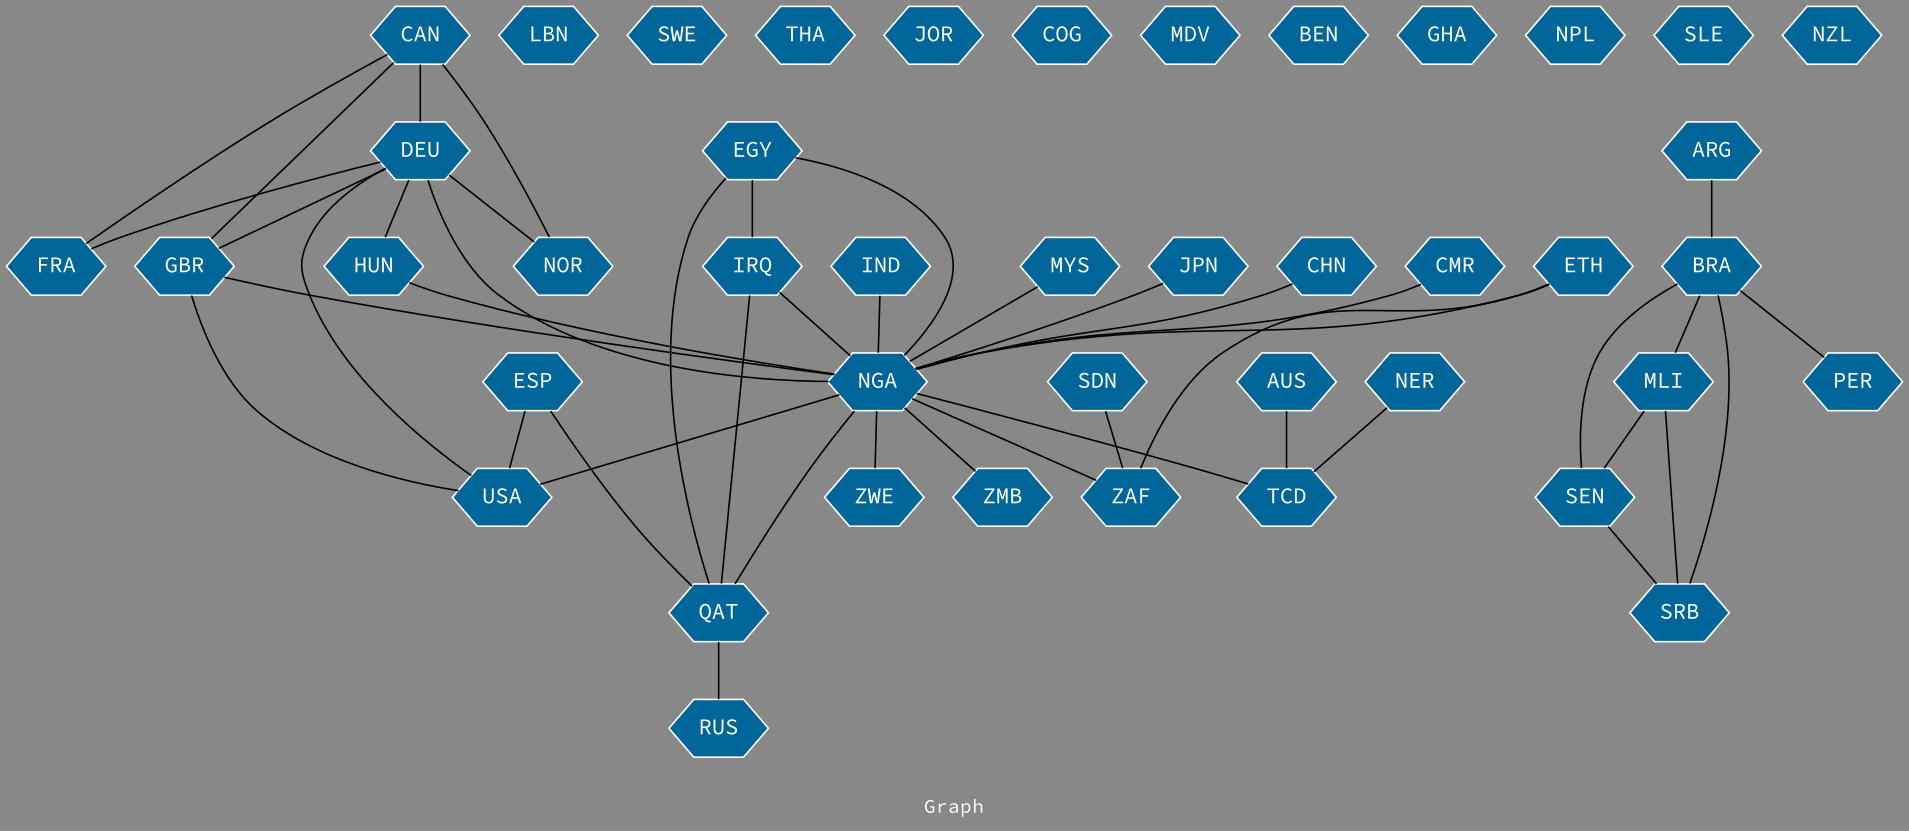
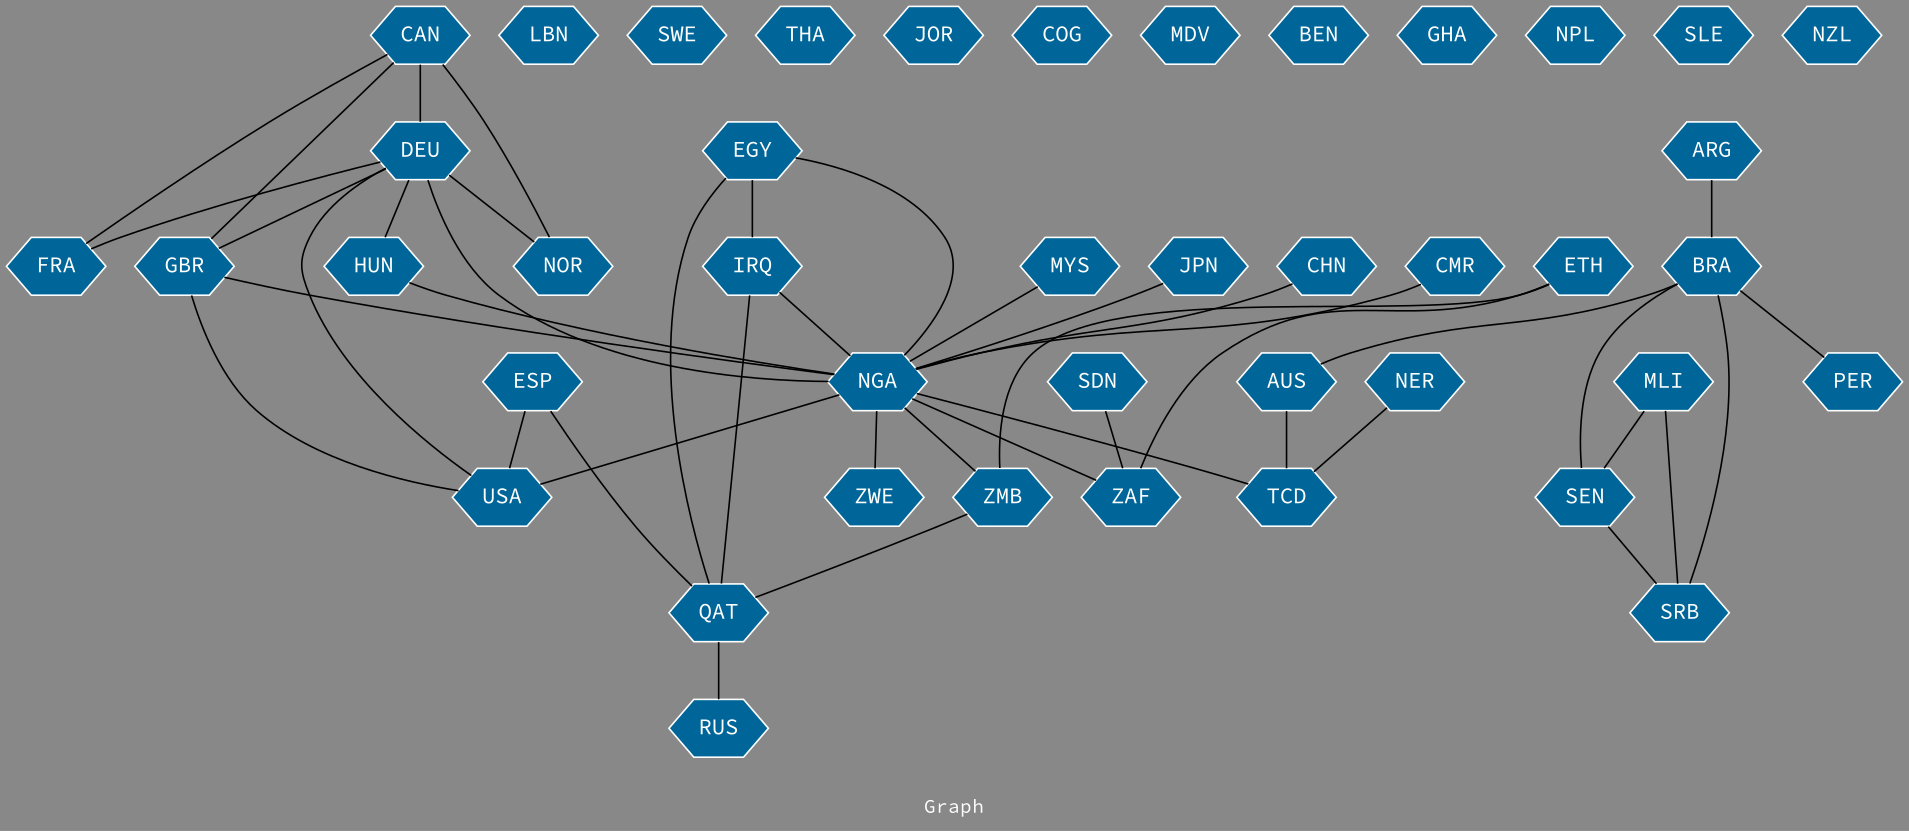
(881, 266) -> none
(1687, 324) -> (1499, 324)
(1297, 329) -> (1259, 307)
(792, 495) -> (862, 557)
